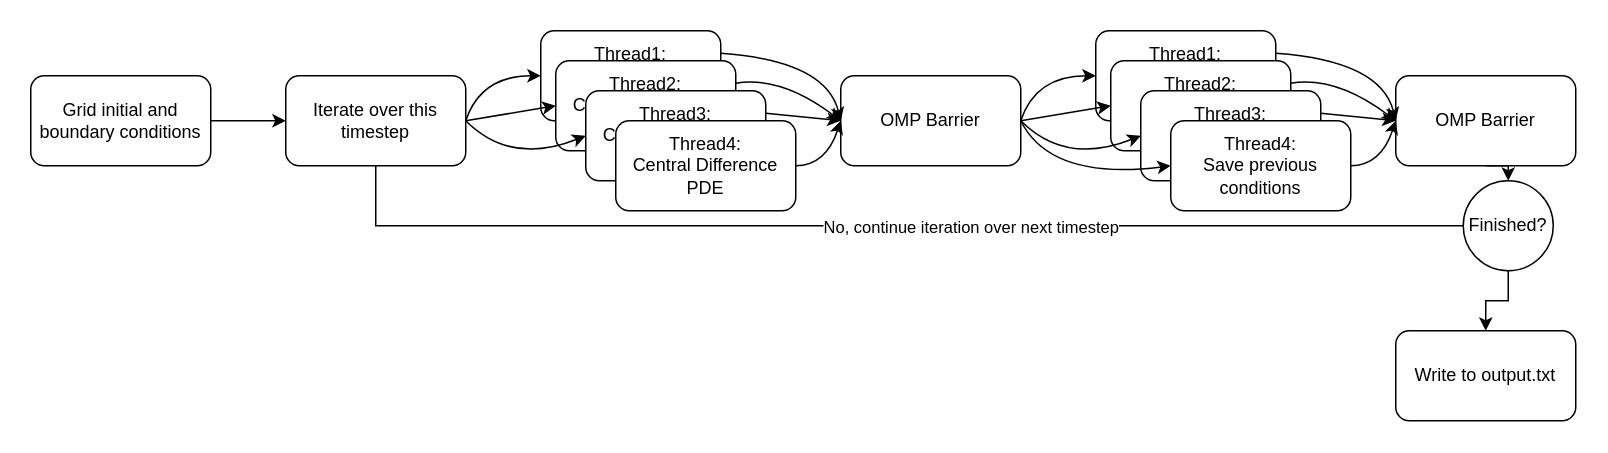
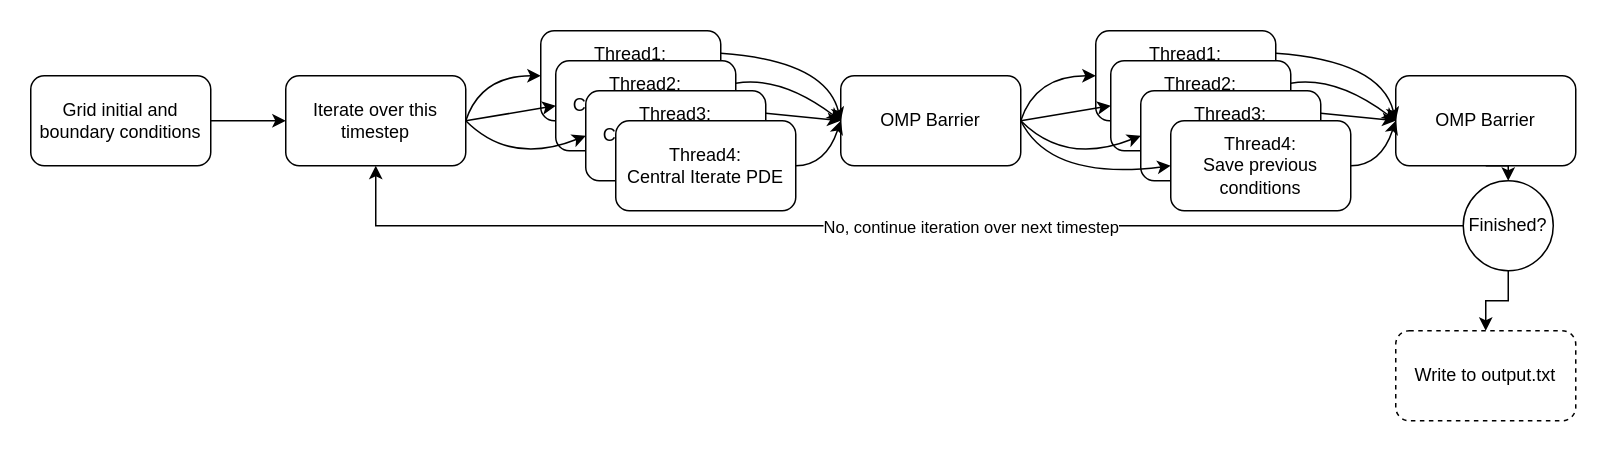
(706, 166) -> (706, 166)
(376, 172) -> (376, 177)
(1486, 376) -> (1486, 376)
